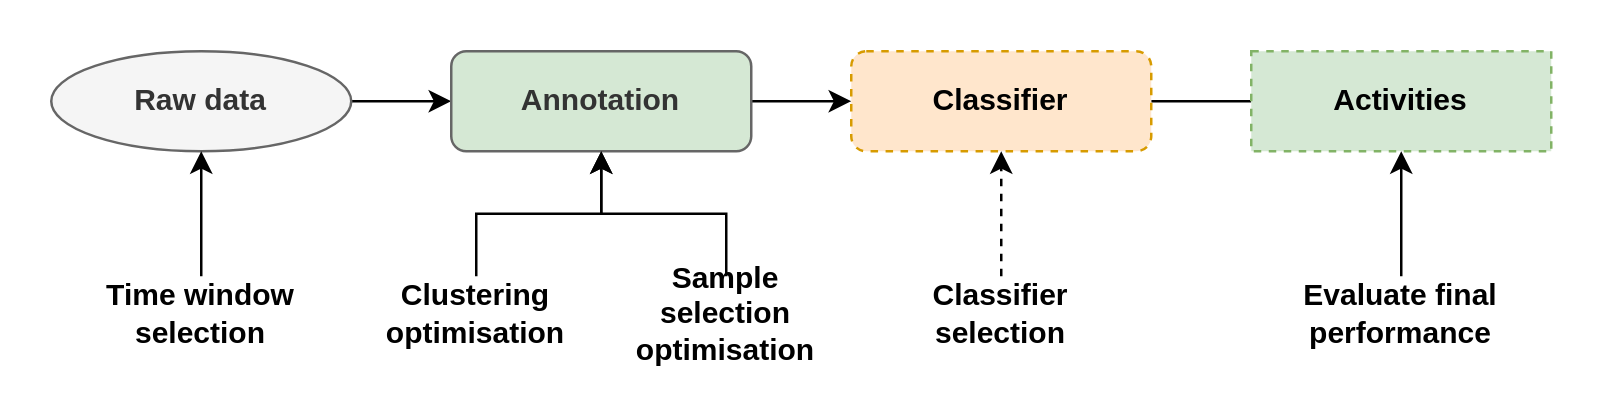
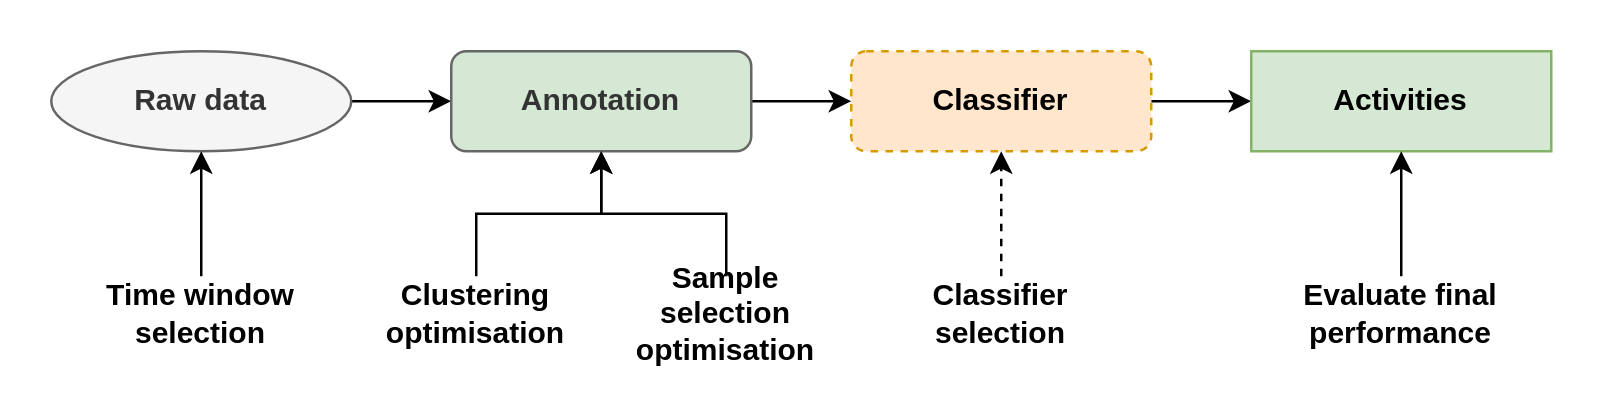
(1241, 101) -> (1233, 101)
(1401, 101) -> (1401, 101)
